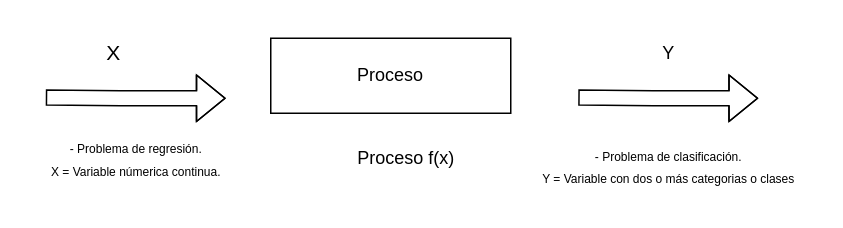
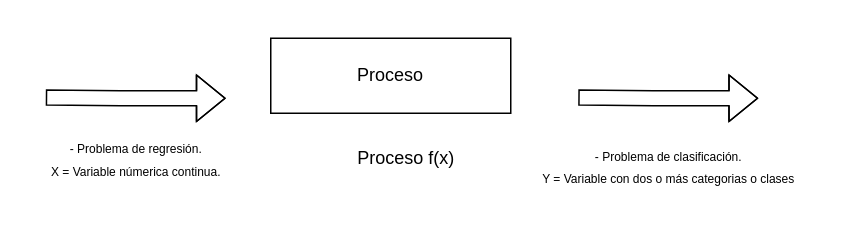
(113, 53) -> none
(668, 53) -> none
